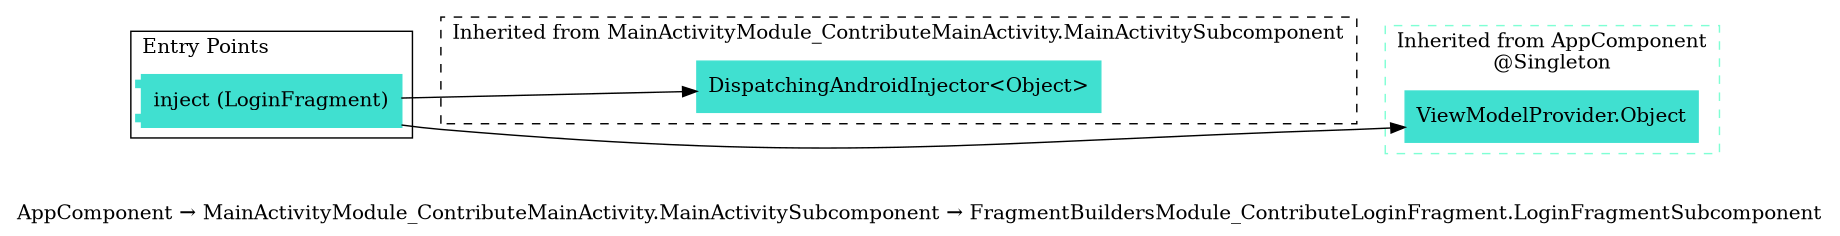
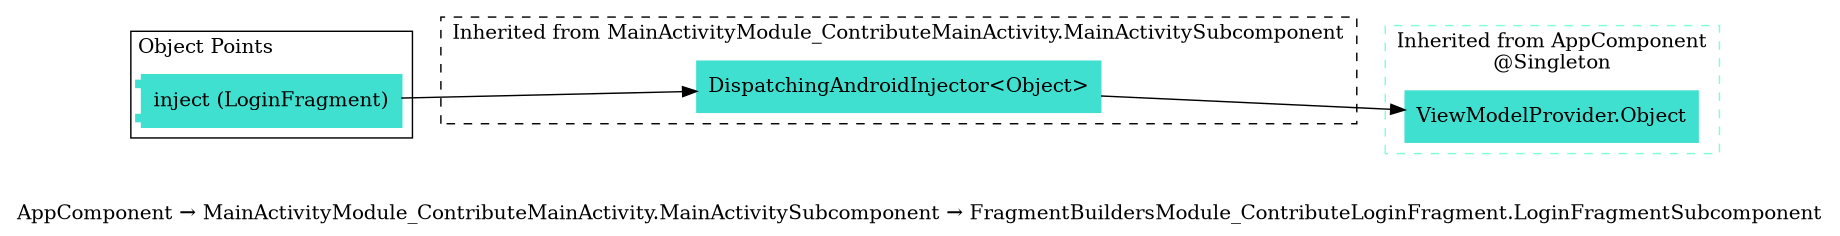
(206, 48) -> (206, 48)
(896, 147) -> (1246, 103)
